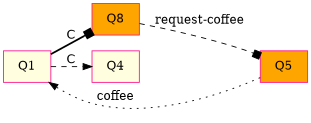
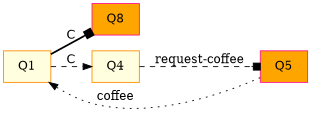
(196, 36) -> (195, 67)
(27, 67) -> (27, 67)
(116, 67) -> (116, 67)
